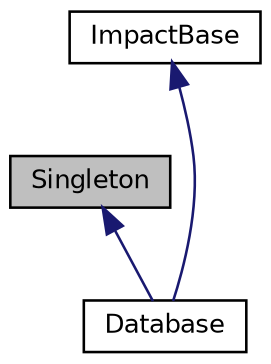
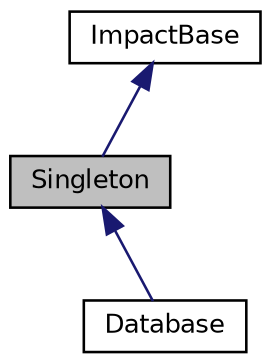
(194, 195) -> (121, 122)
